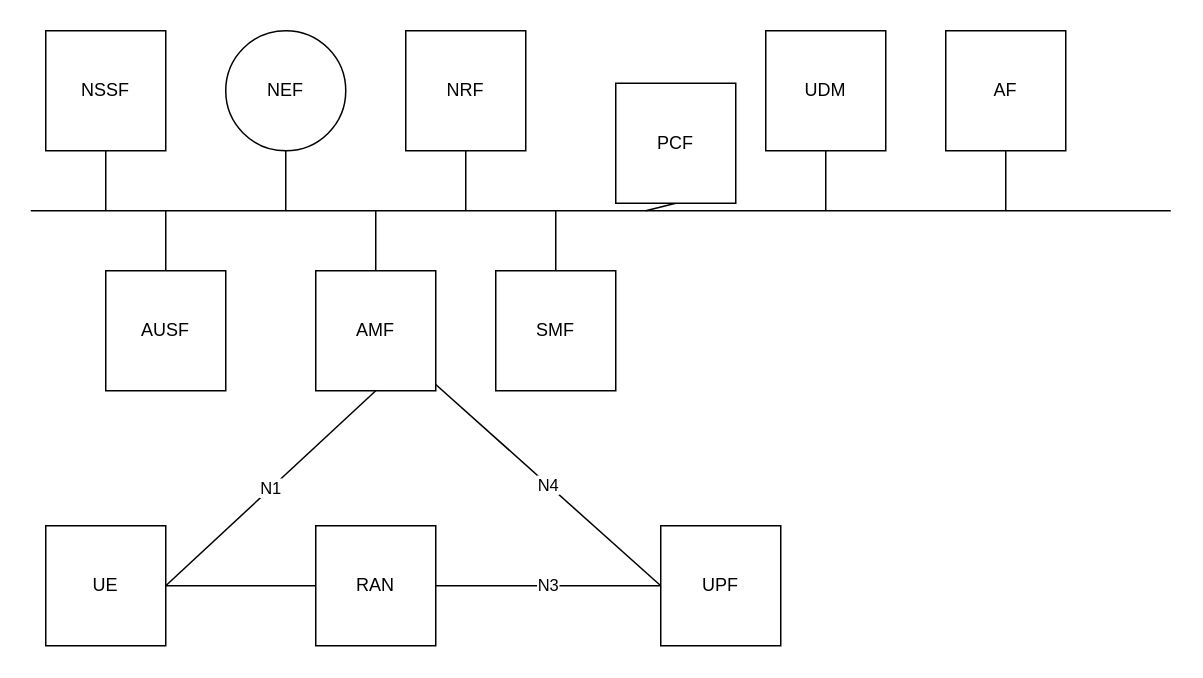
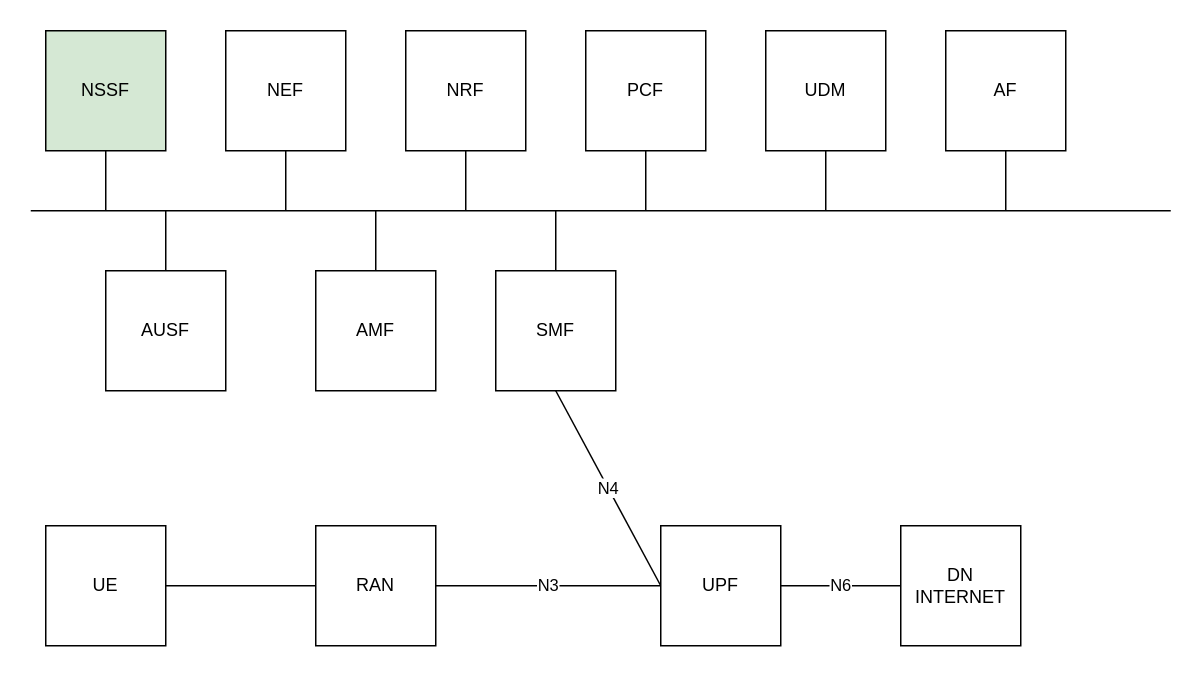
(106, 91) -> (106, 91)
(286, 91) -> (286, 91)
(676, 143) -> (646, 91)
(547, 484) -> (608, 487)
(272, 487) -> none
none -> (841, 586)
none -> (961, 586)
